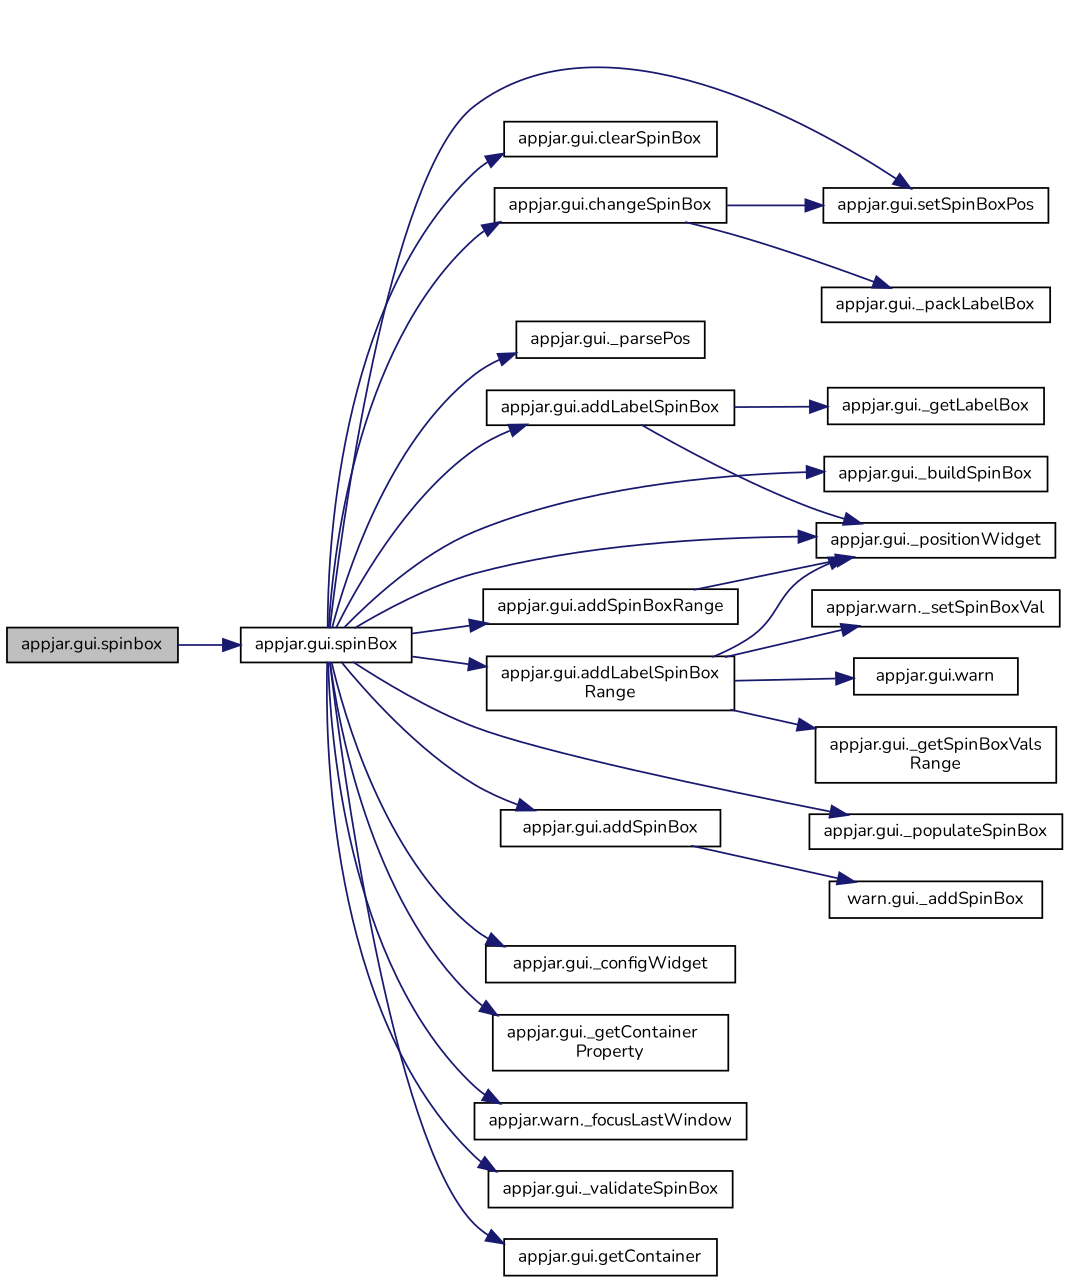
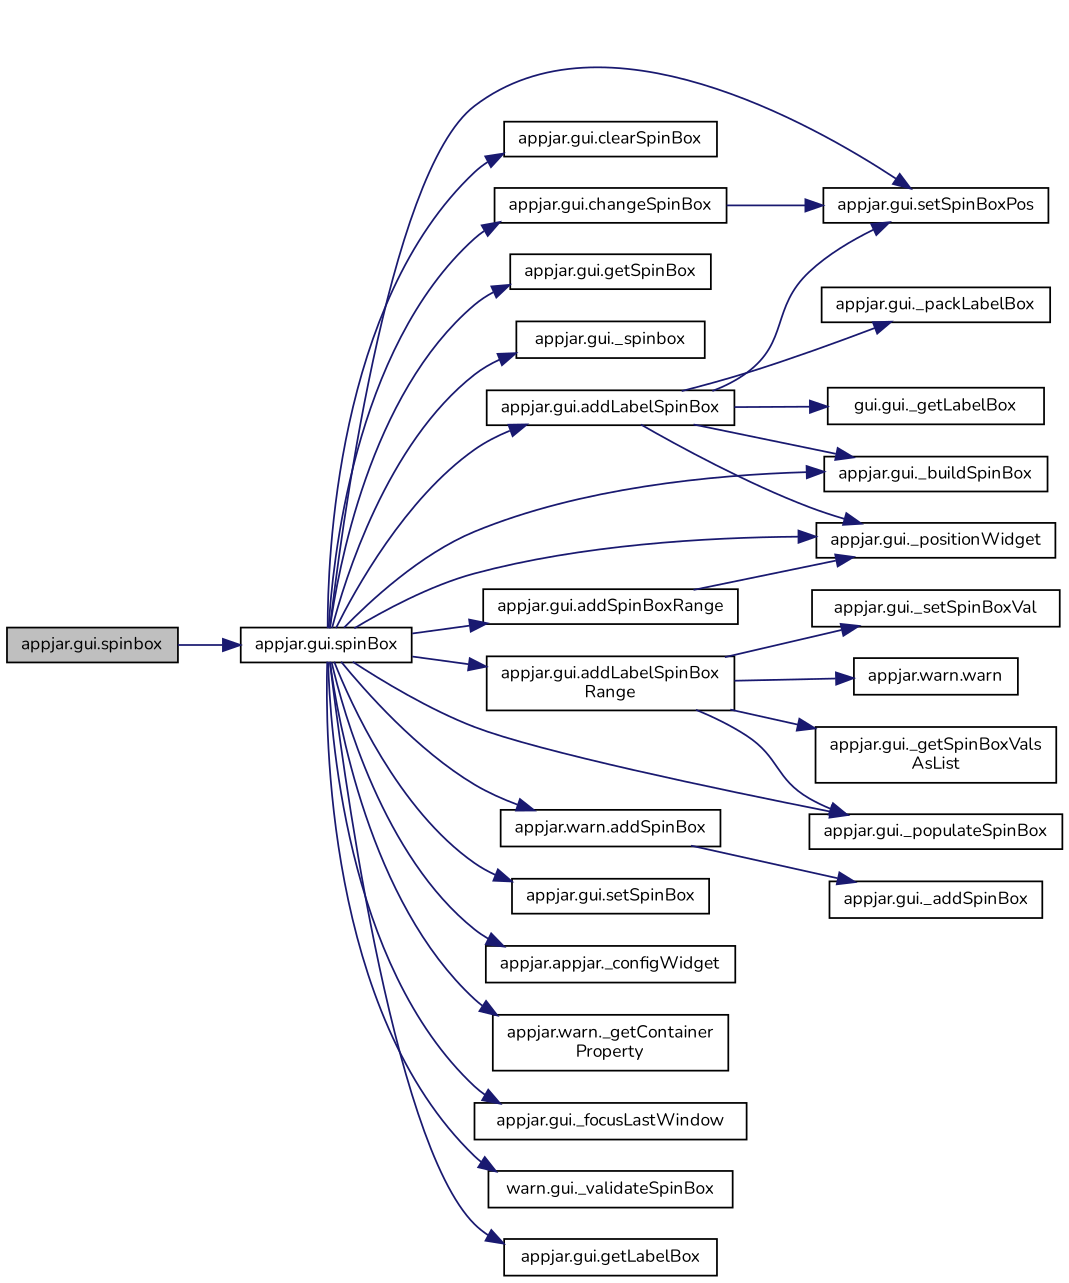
(781, 249) -> (779, 362)
none -> (611, 272)
none -> (786, 306)
(611, 340) -> (611, 340)
(936, 406) -> (936, 406)
none -> (765, 439)
(936, 608) -> (936, 608)
(774, 613) -> (768, 754)
(936, 676) -> (936, 676)
(936, 755) -> (936, 755)
(611, 828) -> (611, 828)
none -> (611, 896)
(936, 900) -> (936, 900)
(611, 964) -> (611, 964)
(611, 1043) -> (611, 1043)
(611, 1121) -> (611, 1121)
(611, 1189) -> (611, 1189)
(611, 1257) -> (611, 1257)
